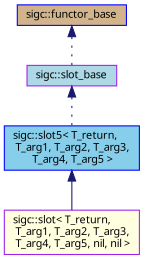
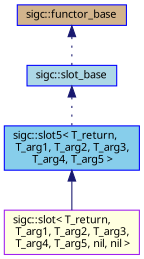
(72, 76) -> (72, 76)
